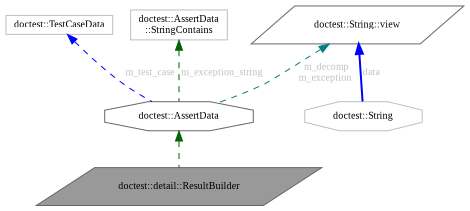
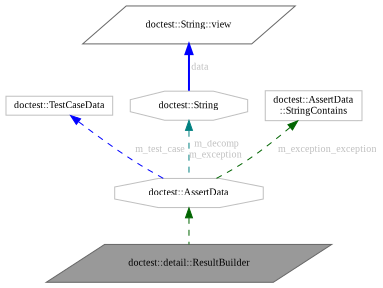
(221, 73) -> (327, 150)
(271, 80) -> (189, 155)
(179, 116) -> (189, 193)
